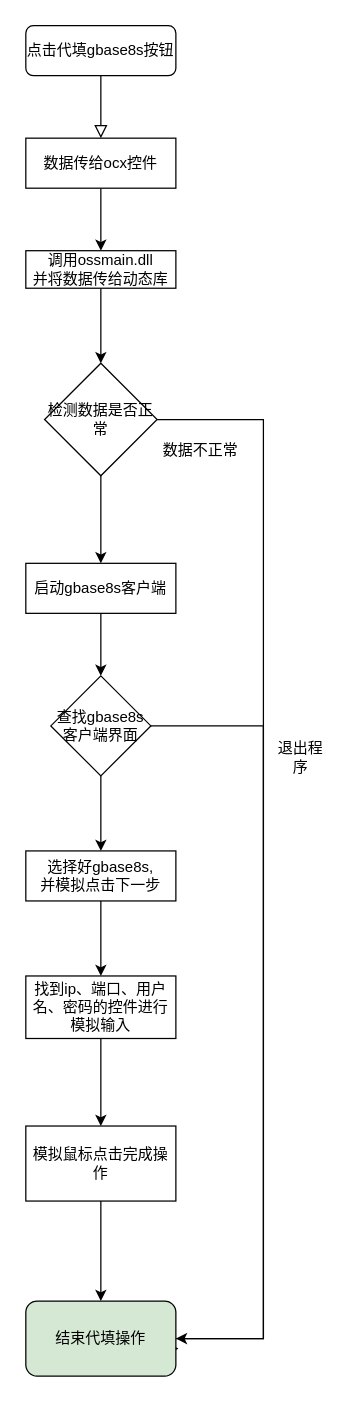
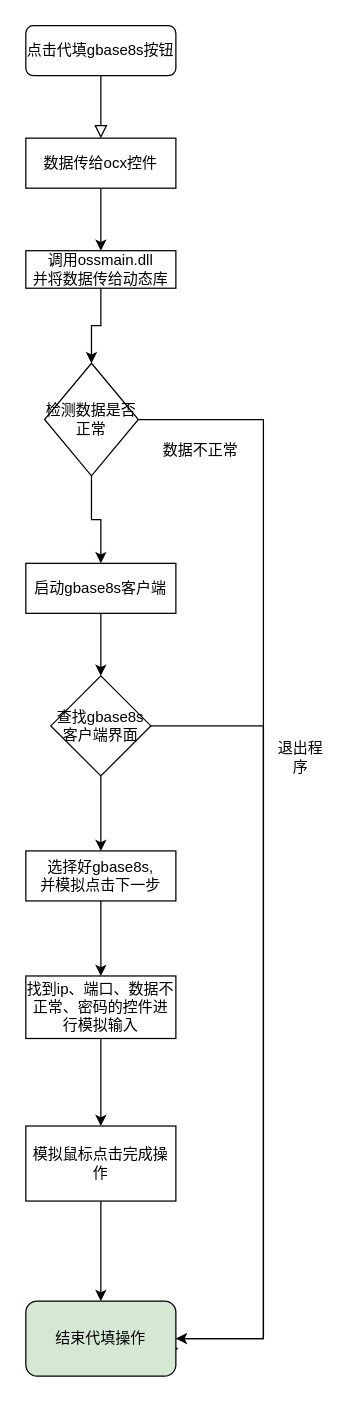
(101, 419) -> (91, 419)
(101, 1007) -> (101, 1007)
